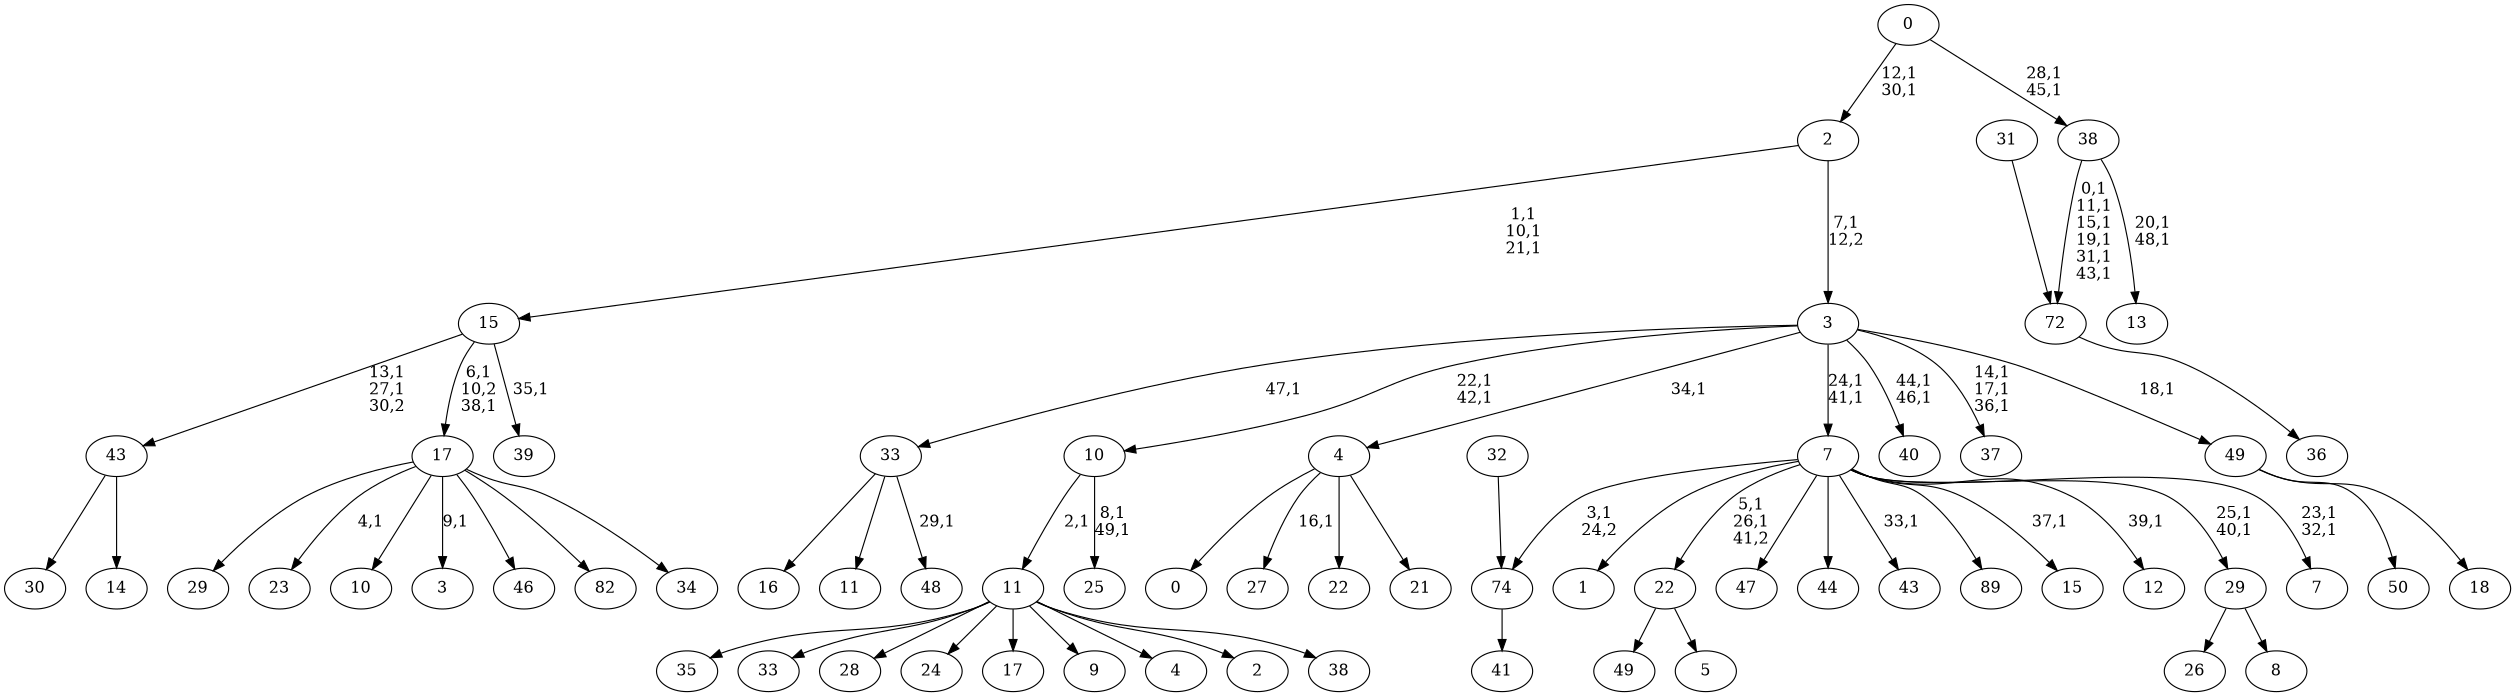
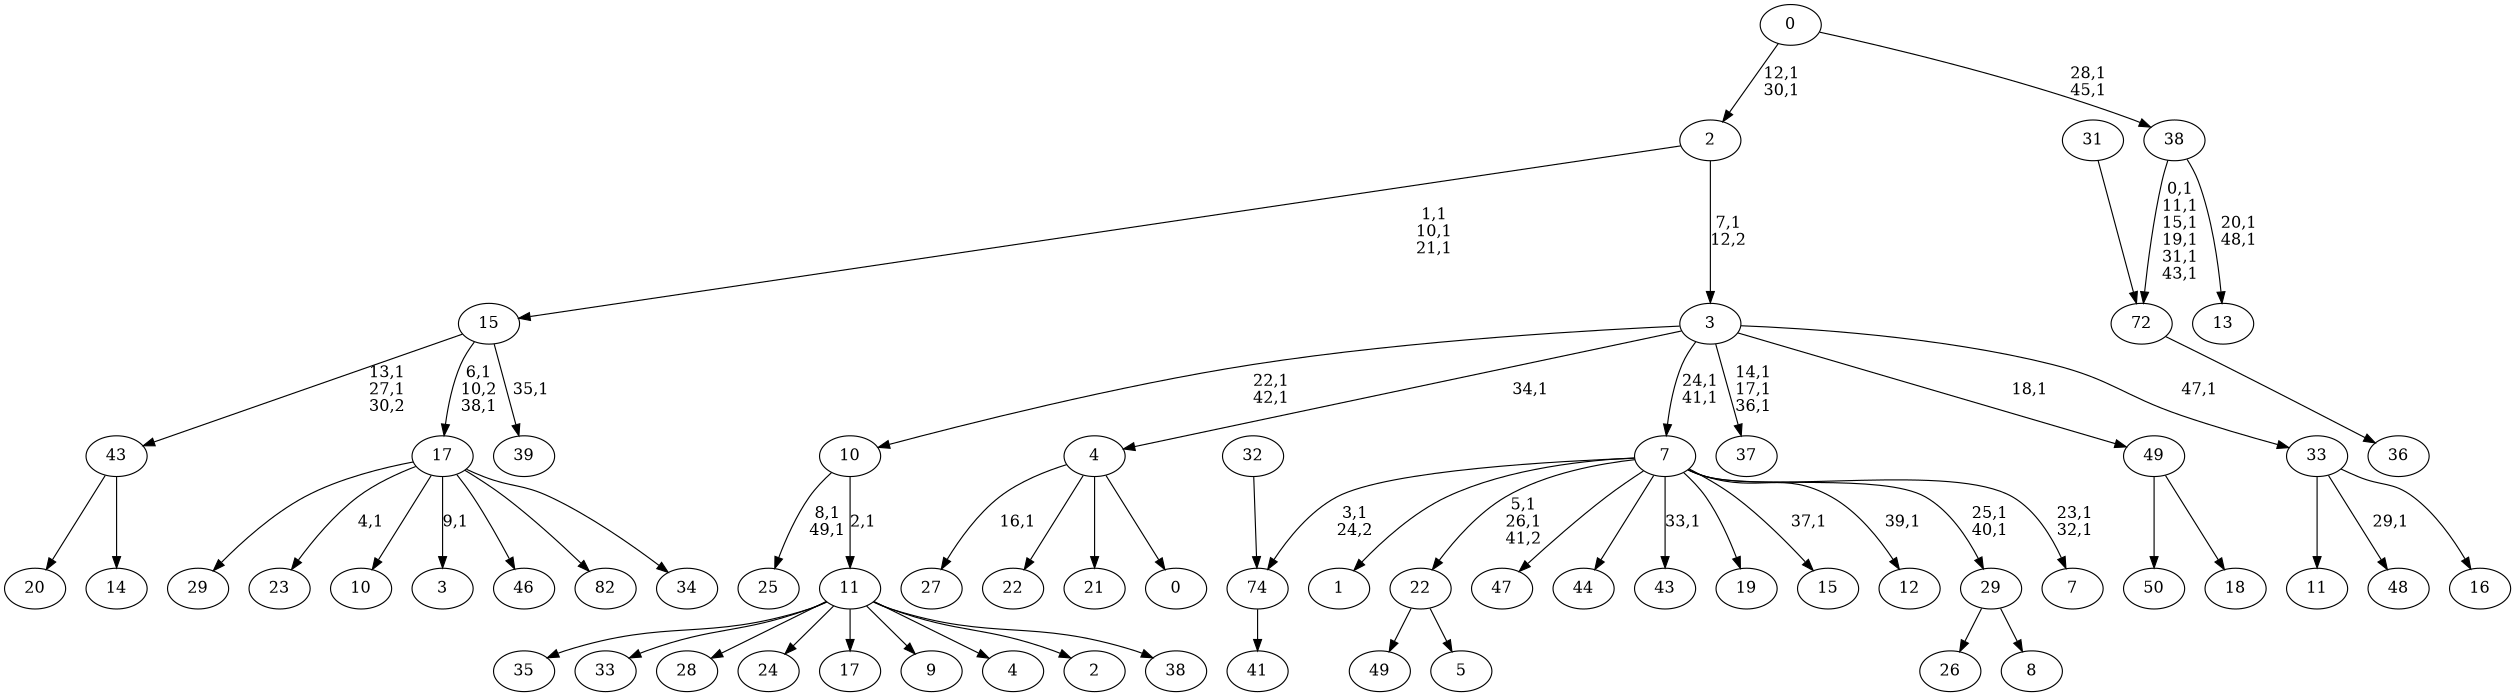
(1910, 456) -> none
(35, 589) -> (35, 589)
(1991, 589) -> (1747, 589)
